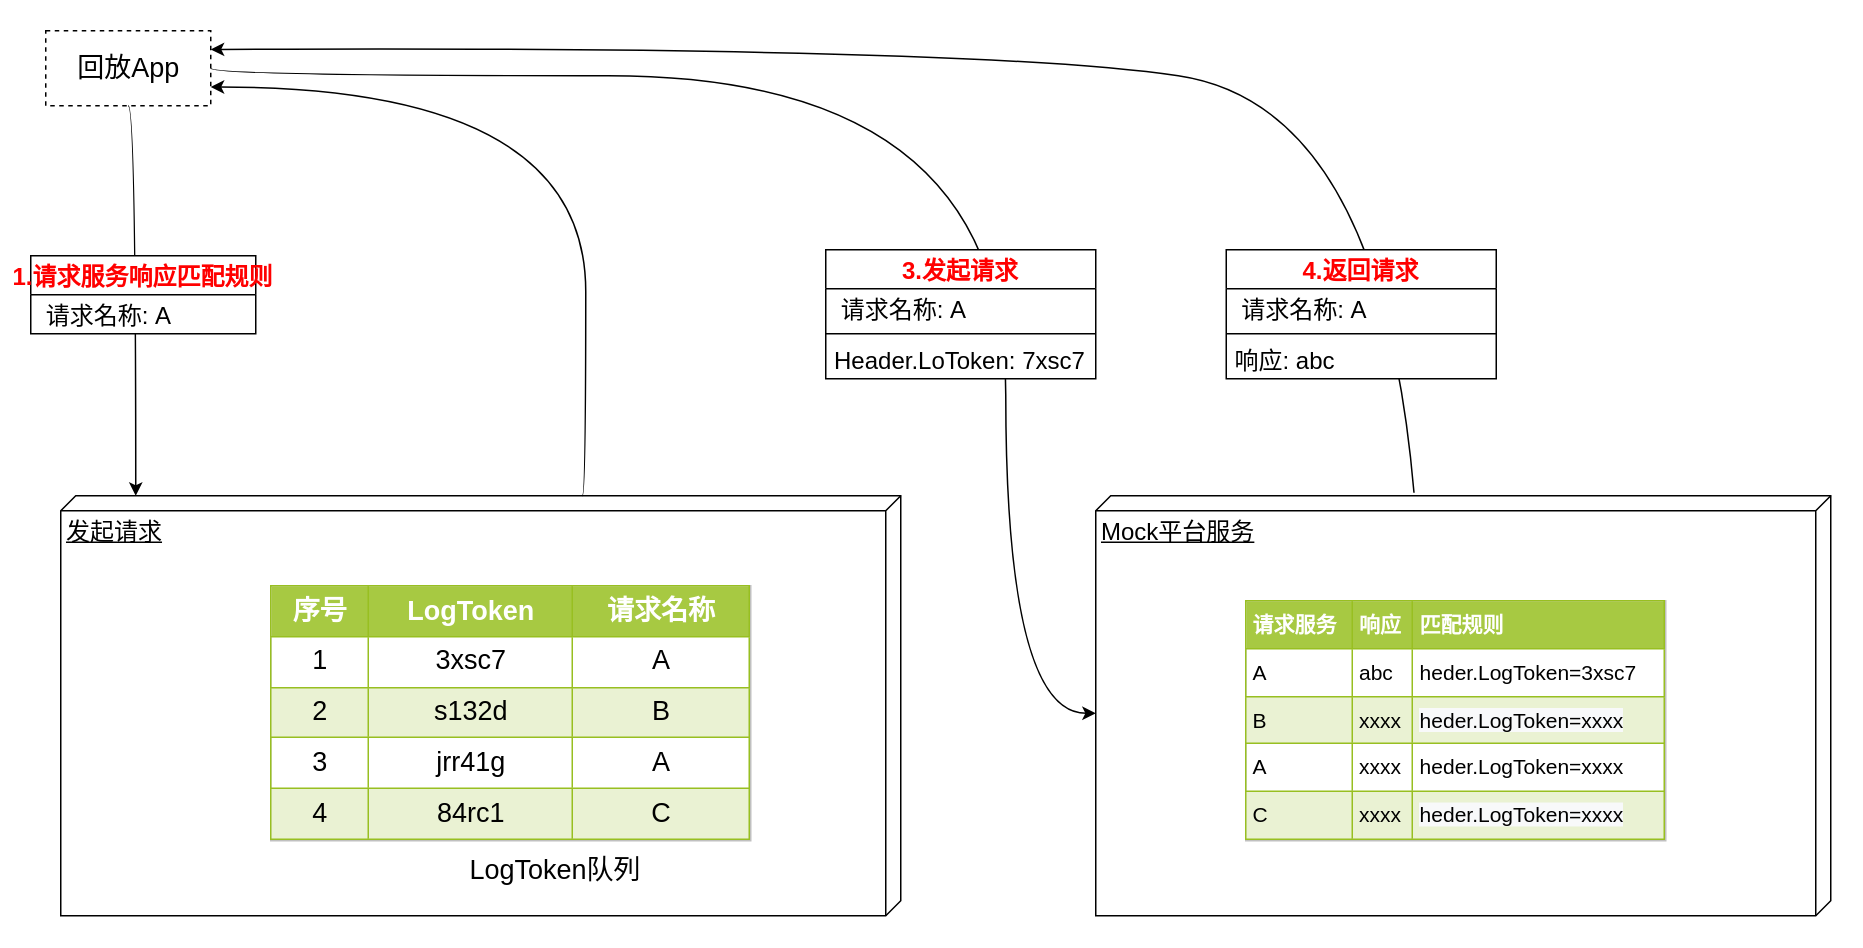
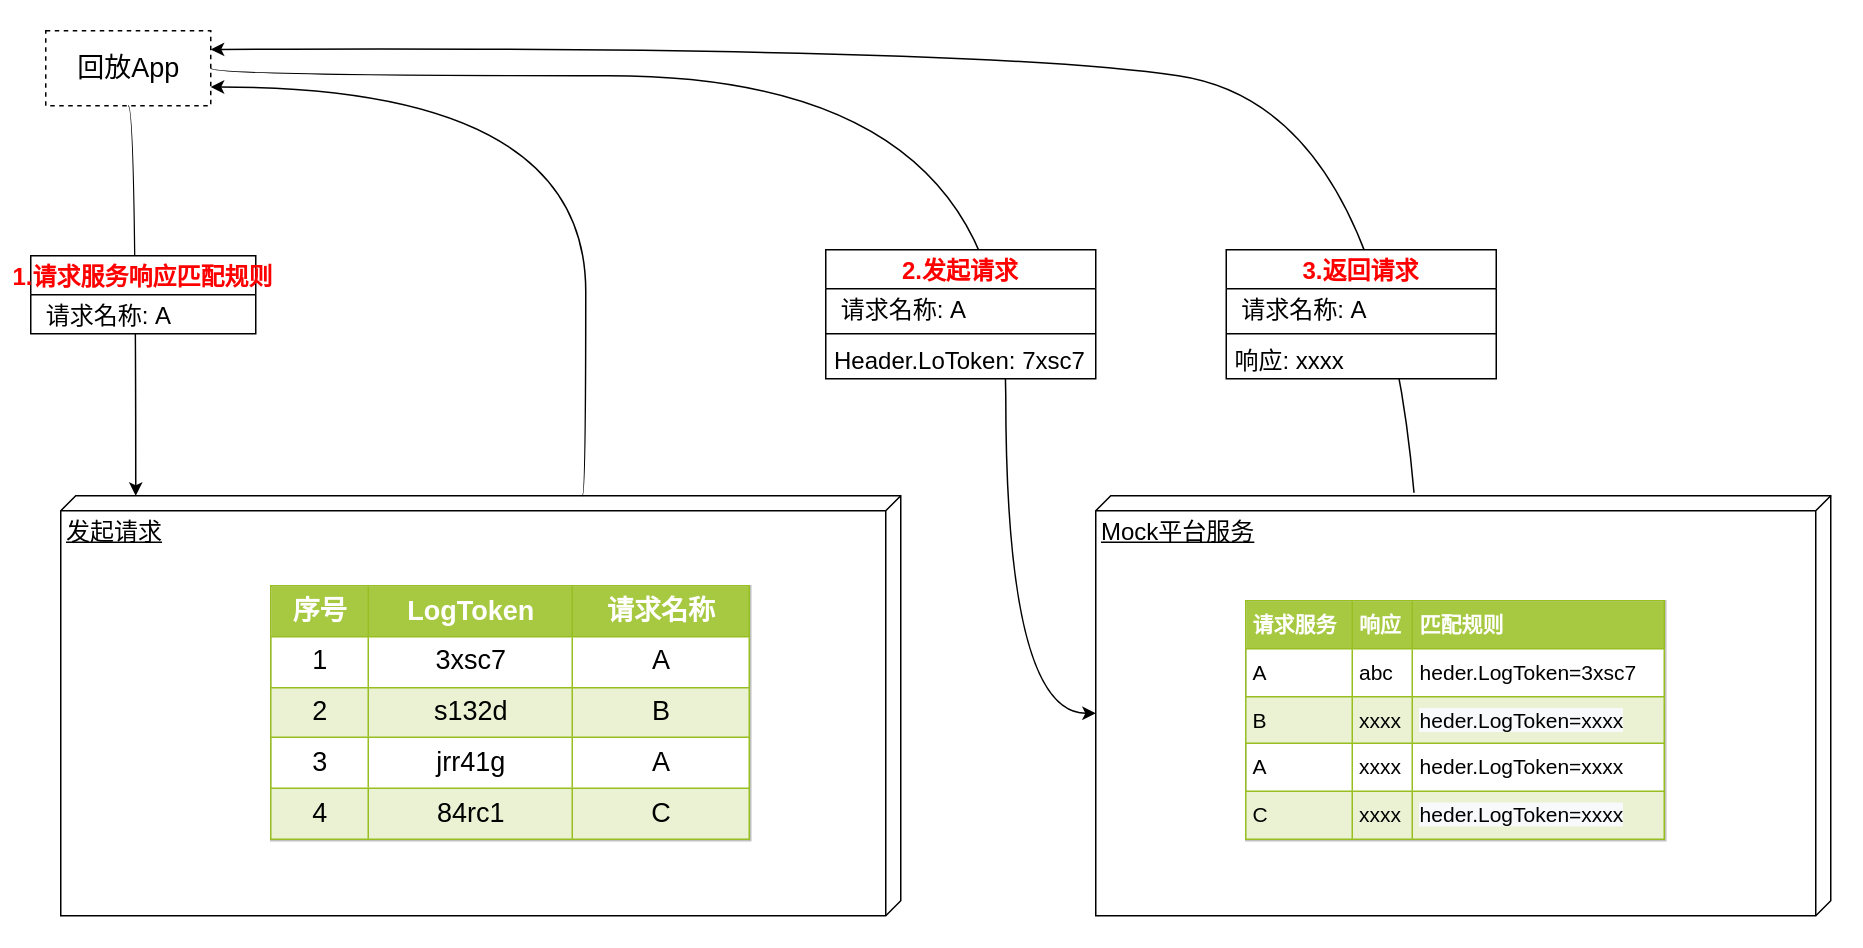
(960, 271) -> (960, 271)
(1361, 271) -> (1361, 271)
(1286, 361) -> (1293, 361)
(556, 871) -> none
